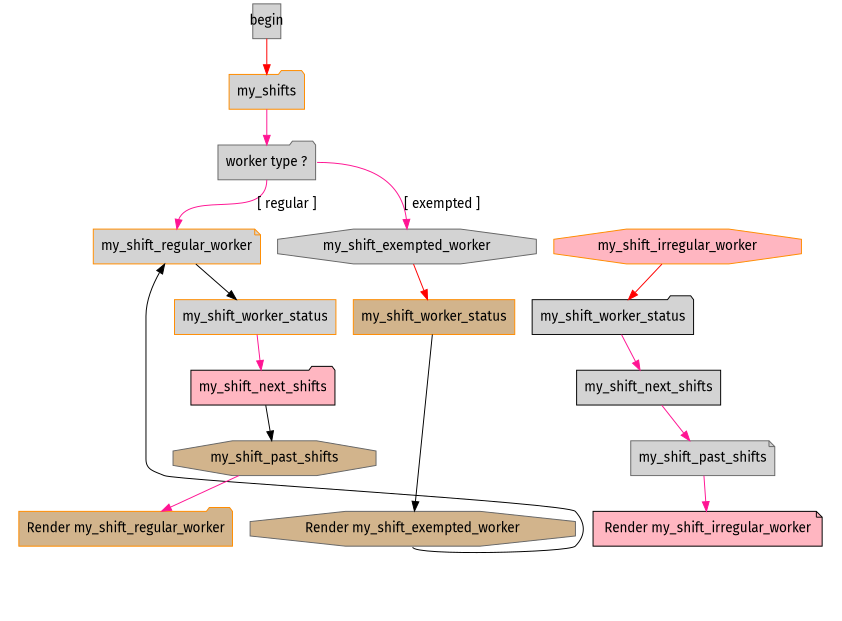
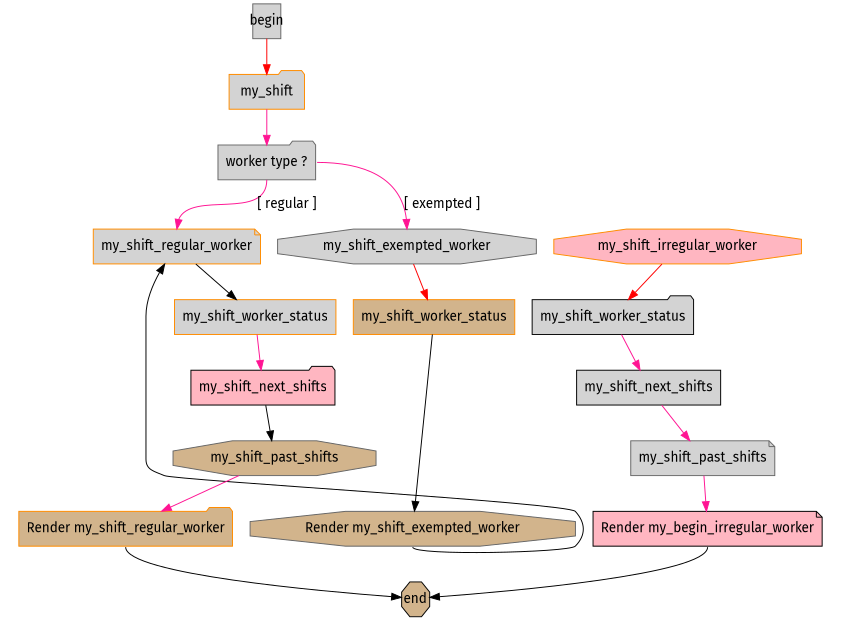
(267, 92) -> (267, 92)
(708, 529) -> (708, 529)
none -> (416, 599)
